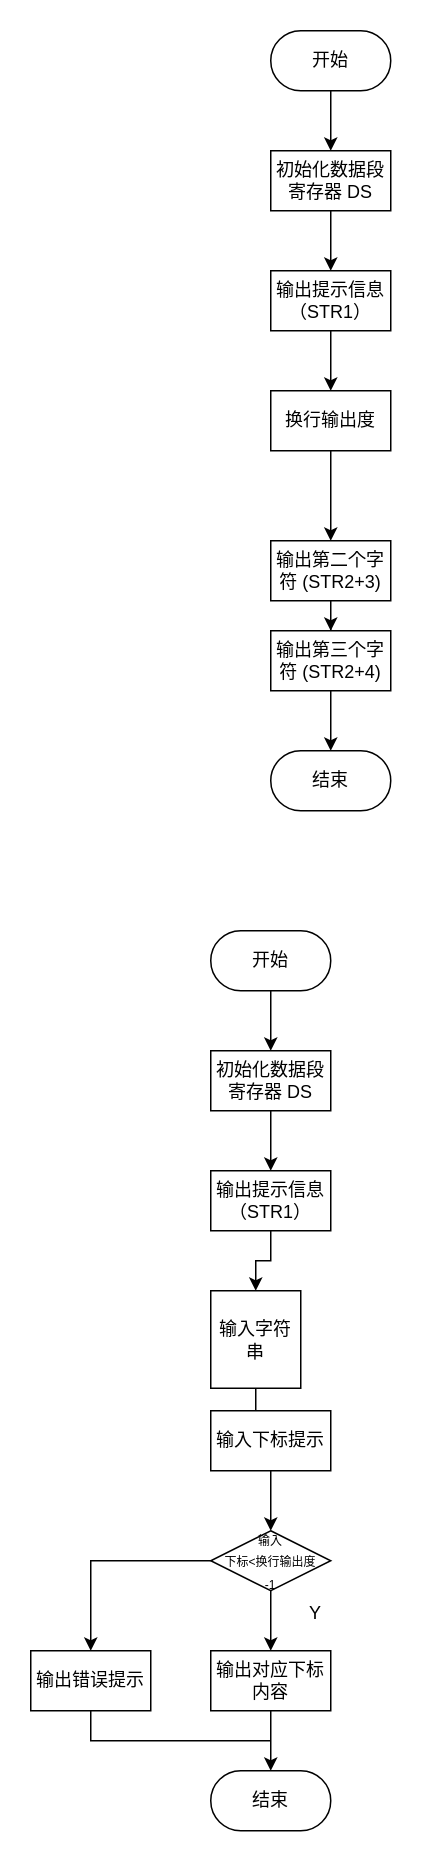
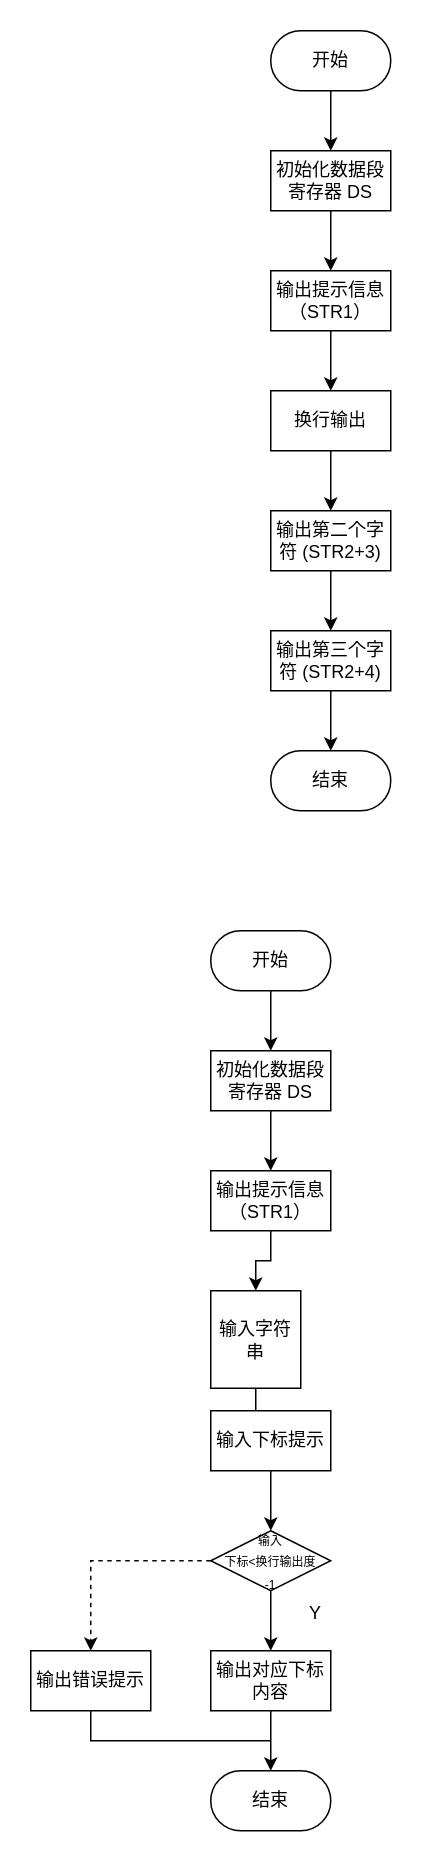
(331, 421) -> (331, 421)
(331, 571) -> (331, 541)
(110, 1561) -> (110, 1561)
